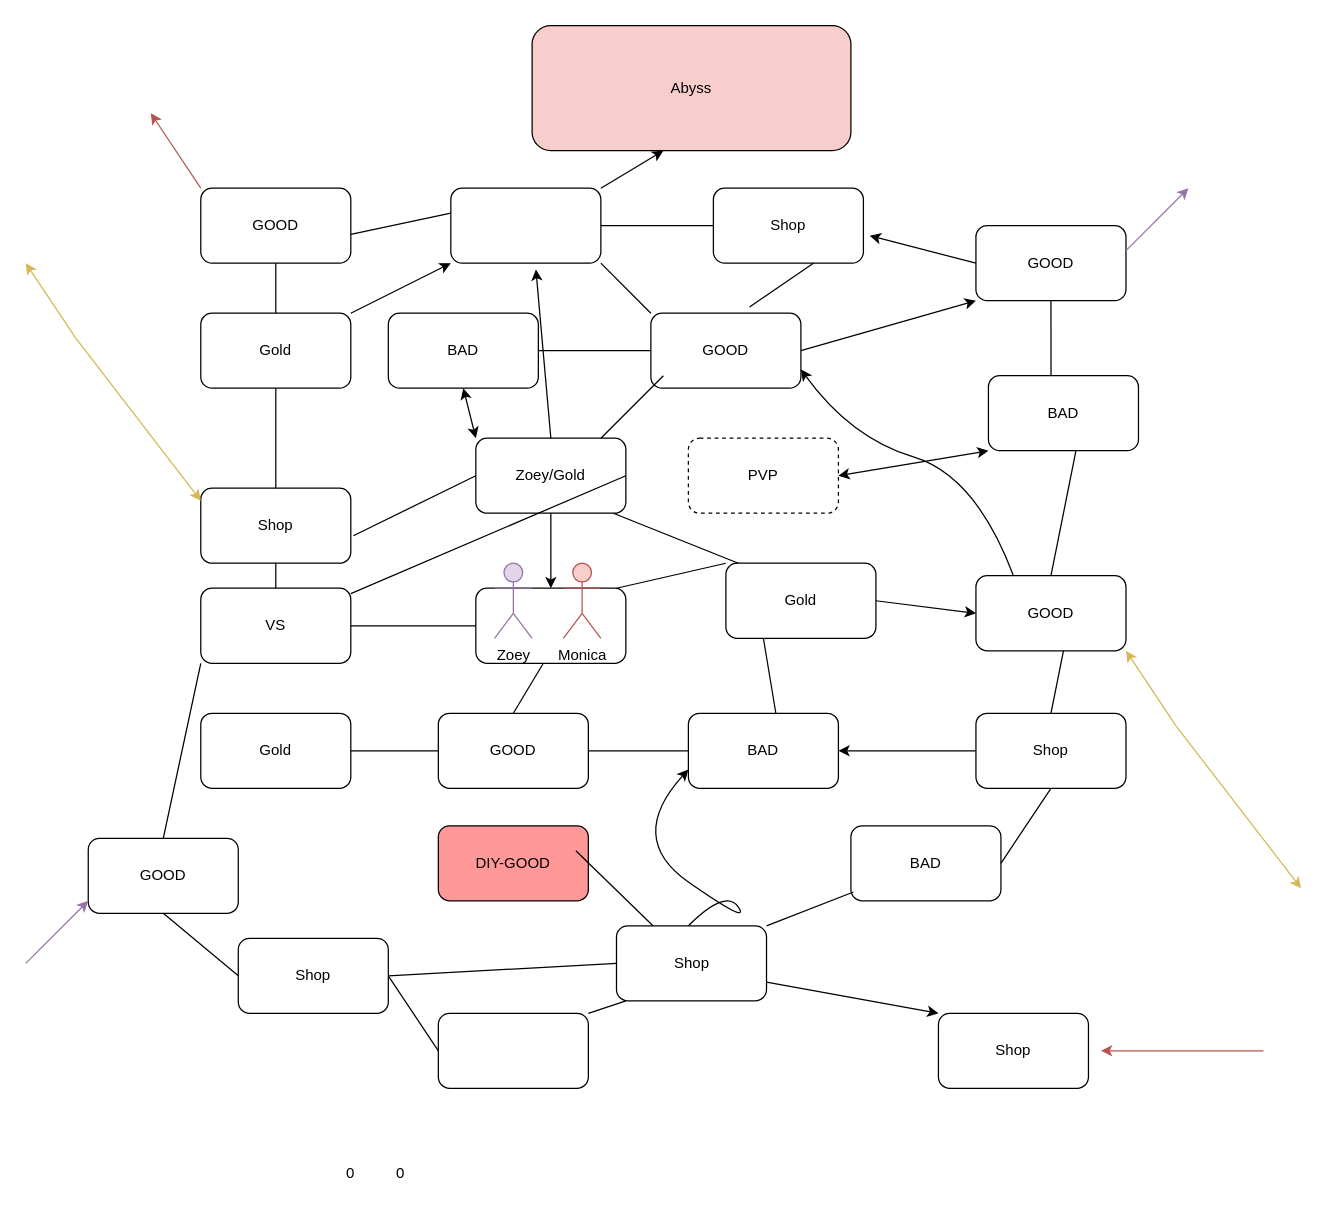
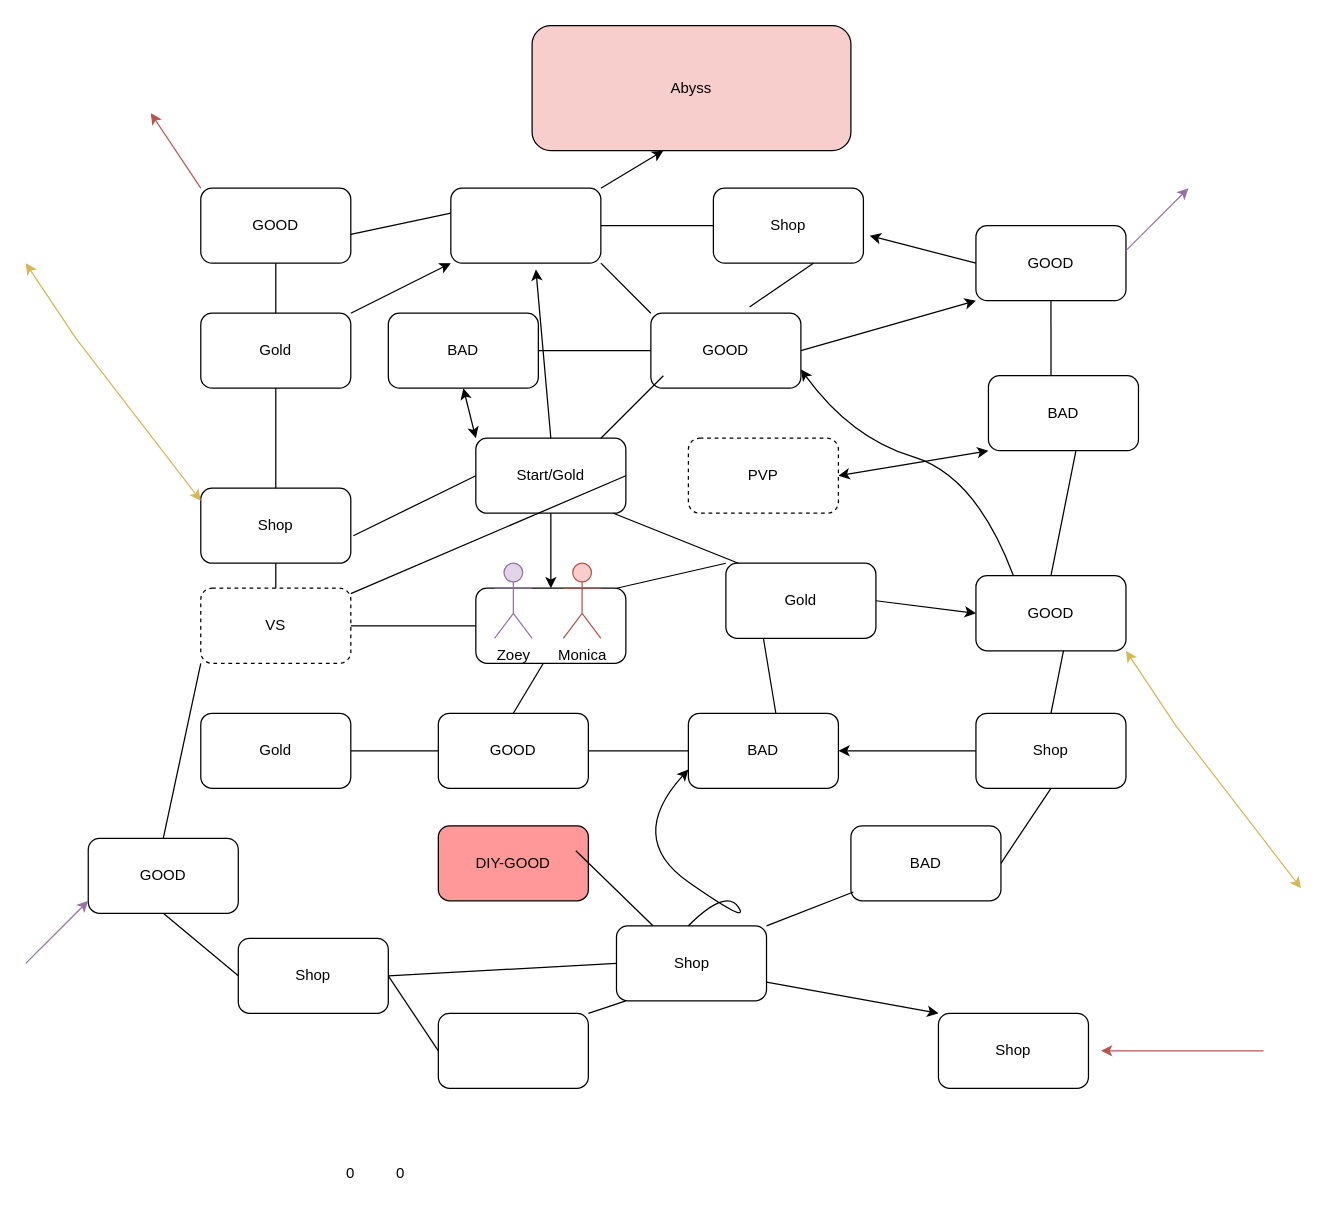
(551, 476) -> (551, 476)
(276, 626) -> (276, 626)
